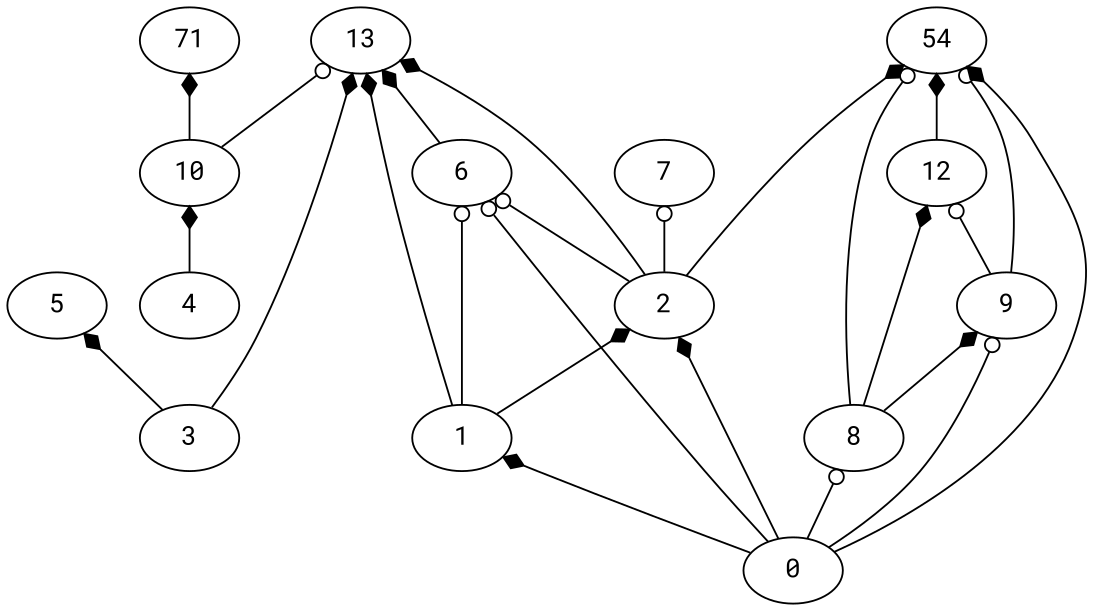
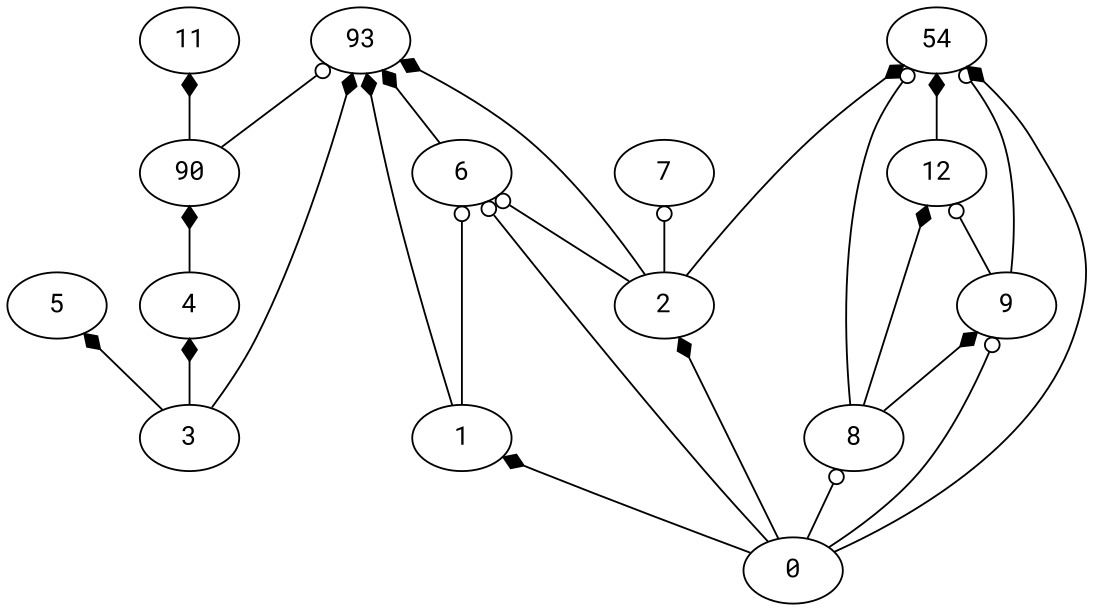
(190, 40) -> (190, 40)
(361, 40) -> (361, 40)
(190, 173) -> (190, 173)
(554, 378) -> none
none -> (190, 383)
